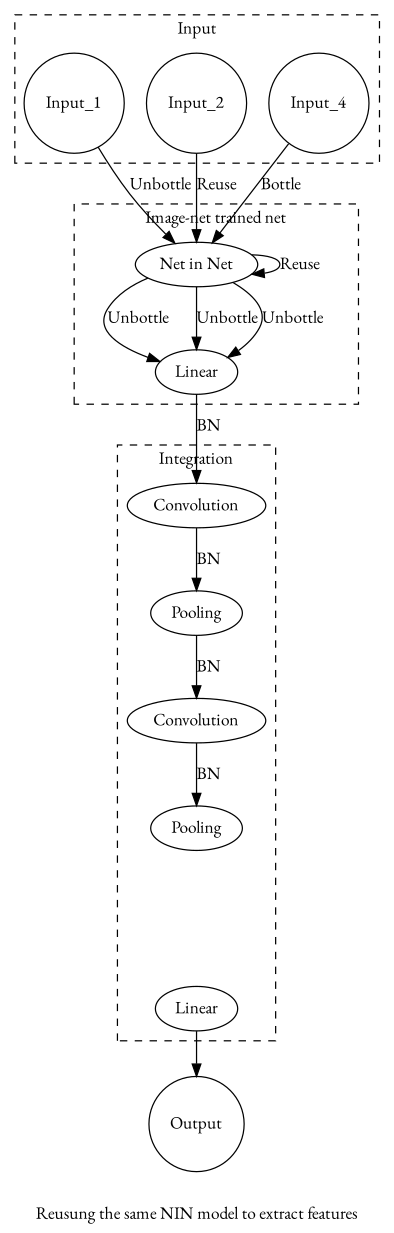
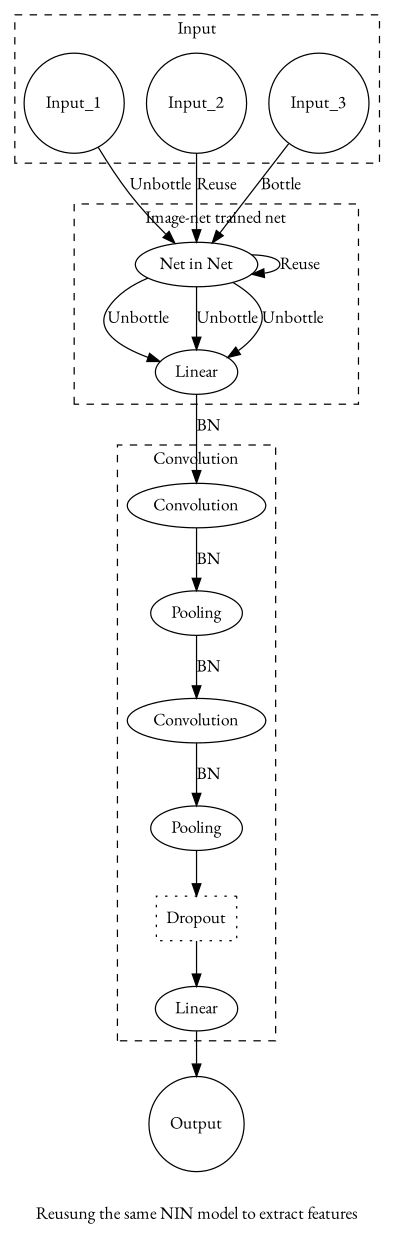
(319, 103) -> (319, 103)
(197, 459) -> (197, 459)
none -> (197, 918)
